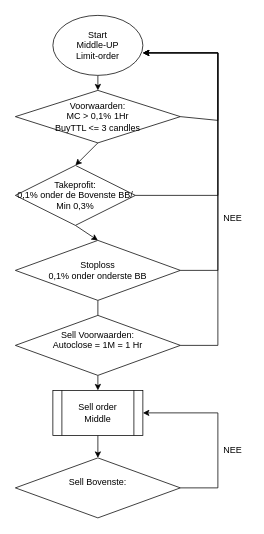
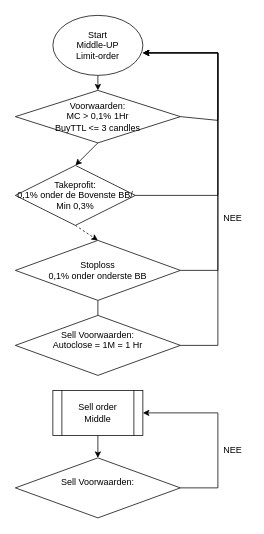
(85, 232) -> (85, 232)
(98, 384) -> none
(98, 488) -> (98, 488)
